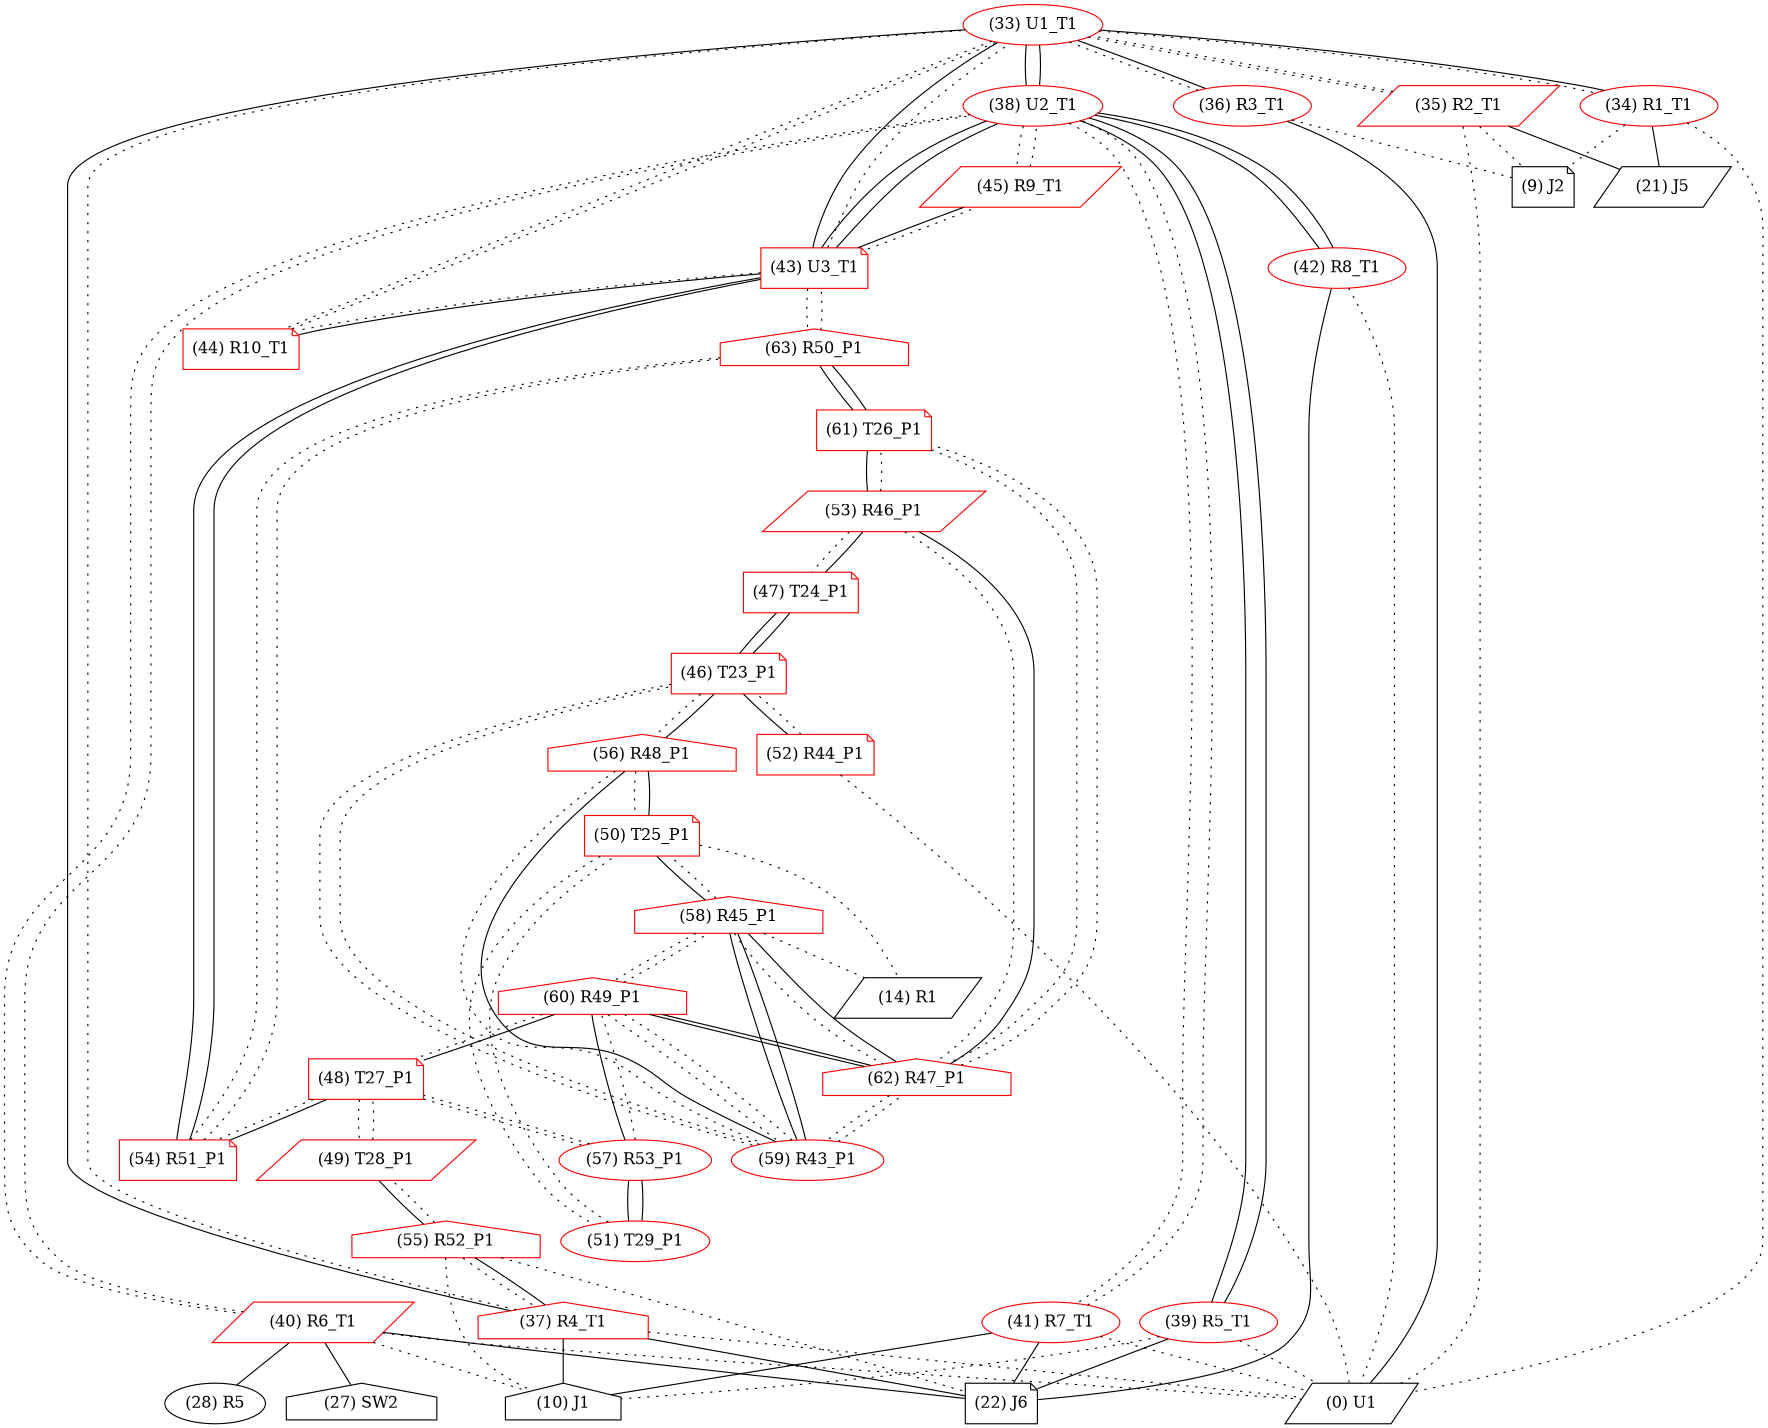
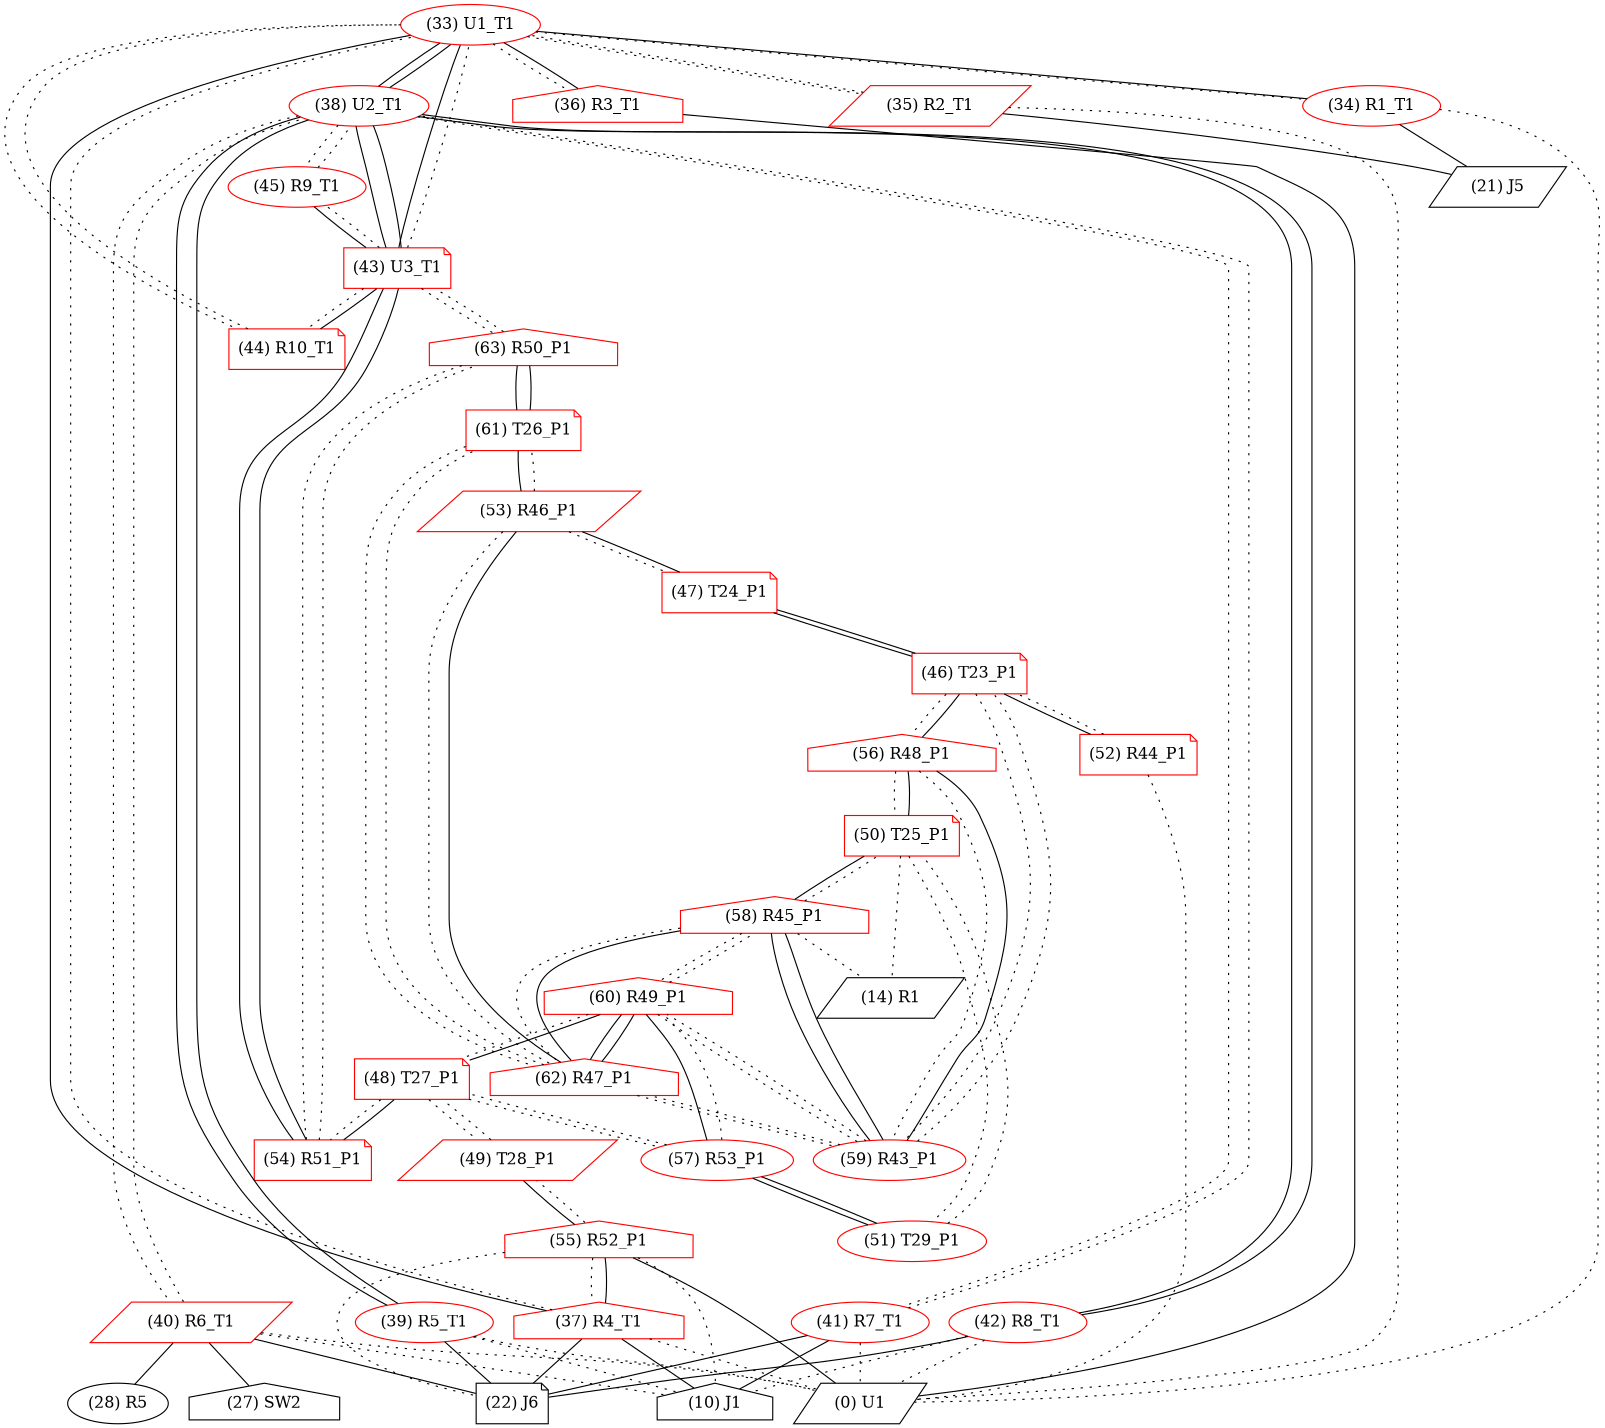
(1242, 106) -> (598, 106)
(1021, 187) -> (297, 187)
(1543, 187) -> none
none -> (738, 1314)
none -> (848, 1366)
